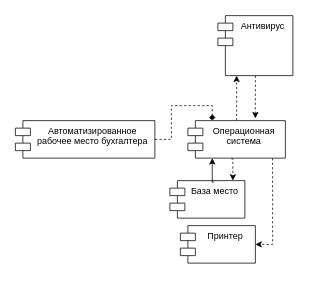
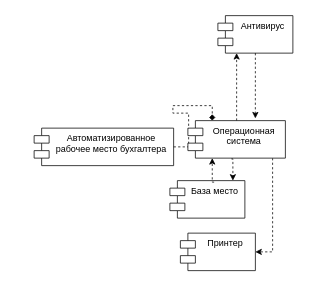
(255, 45) -> (255, 34)
(85, 139) -> (104, 147)
(212, 174) -> (212, 174)
(218, 244) -> (218, 252)
